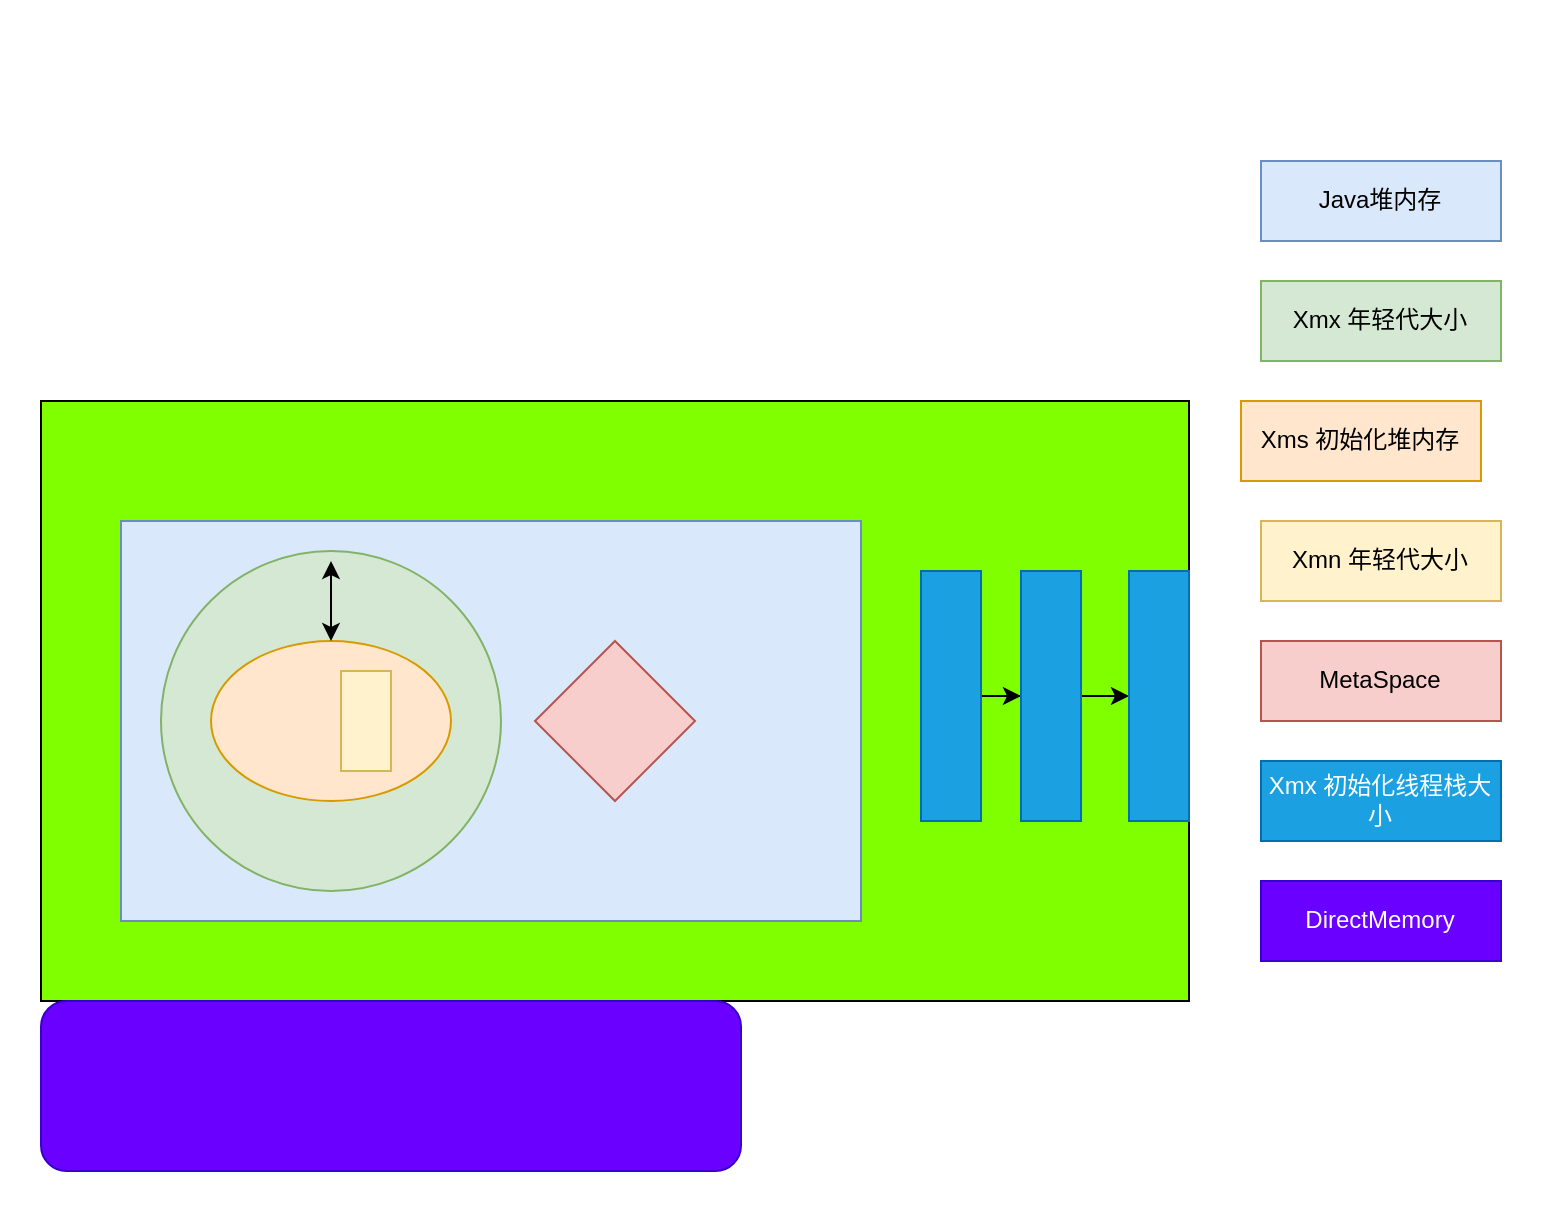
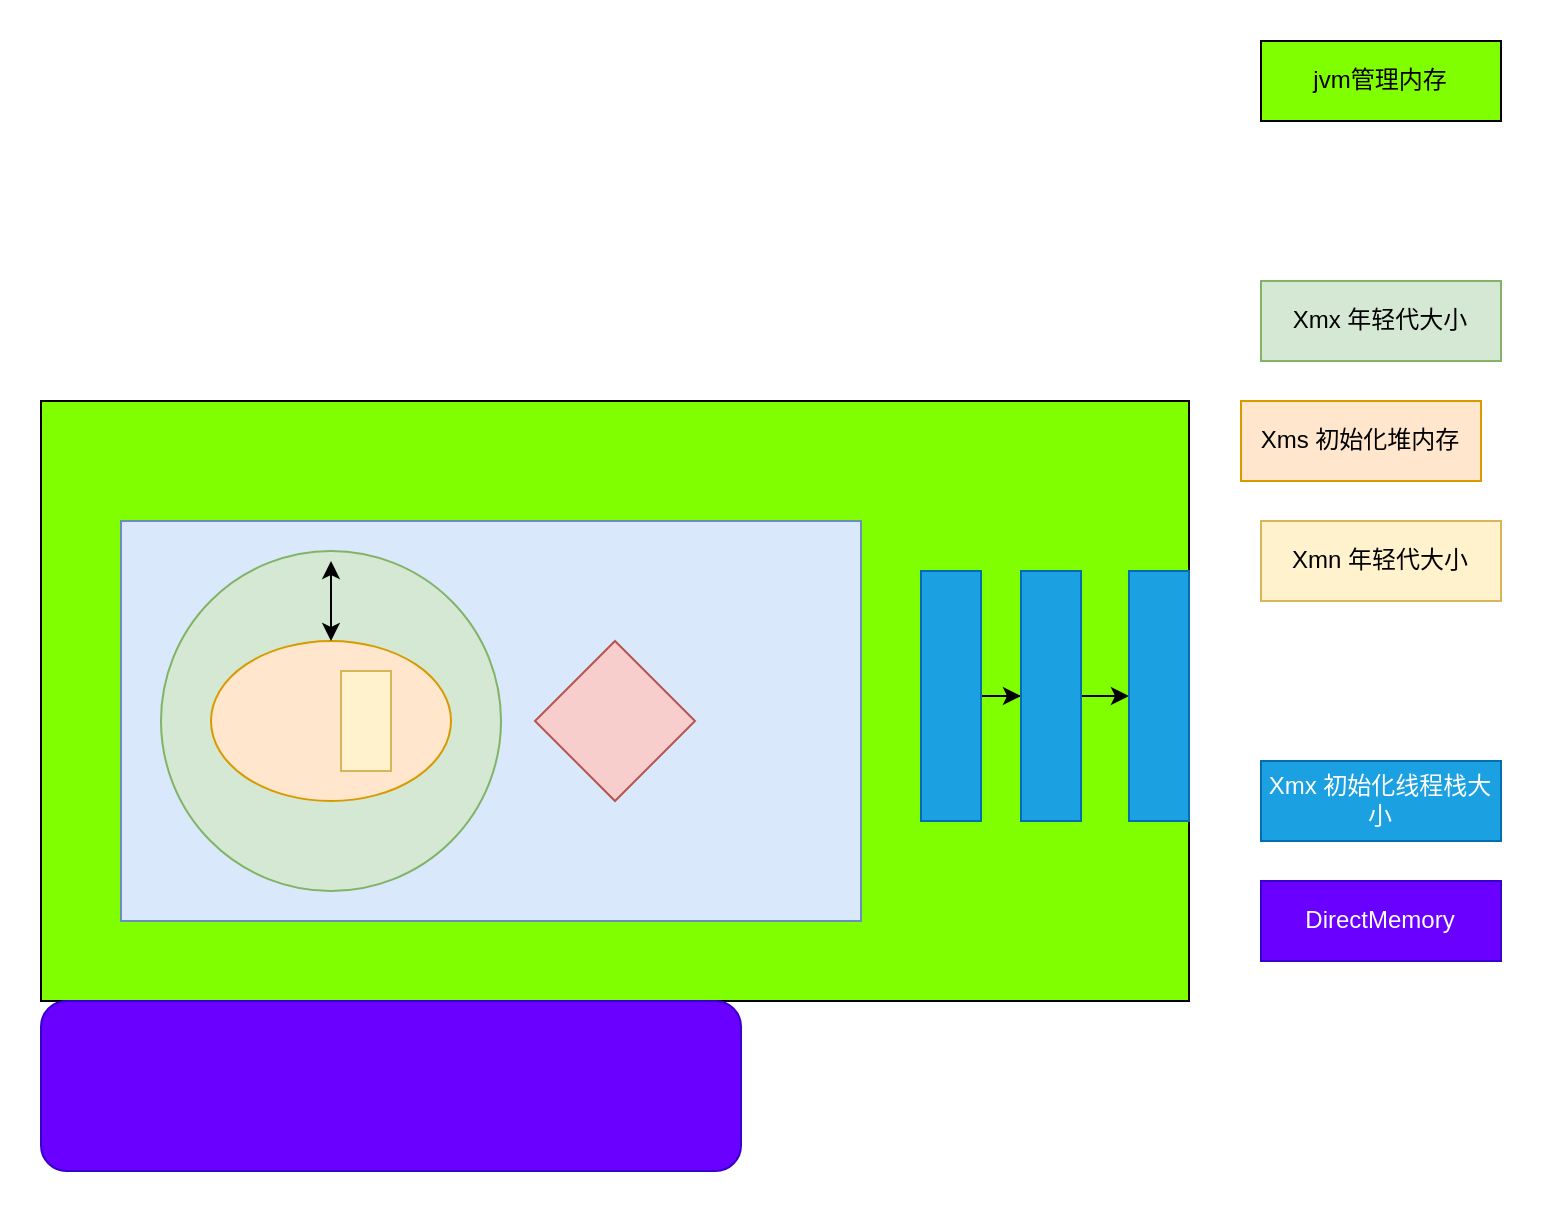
none -> (1381, 81)
(1381, 201) -> none
(1381, 681) -> none
